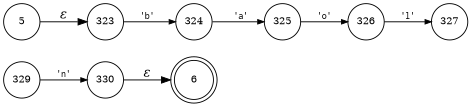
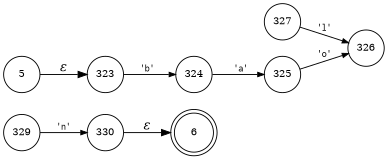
(405, 22) -> (321, 34)
